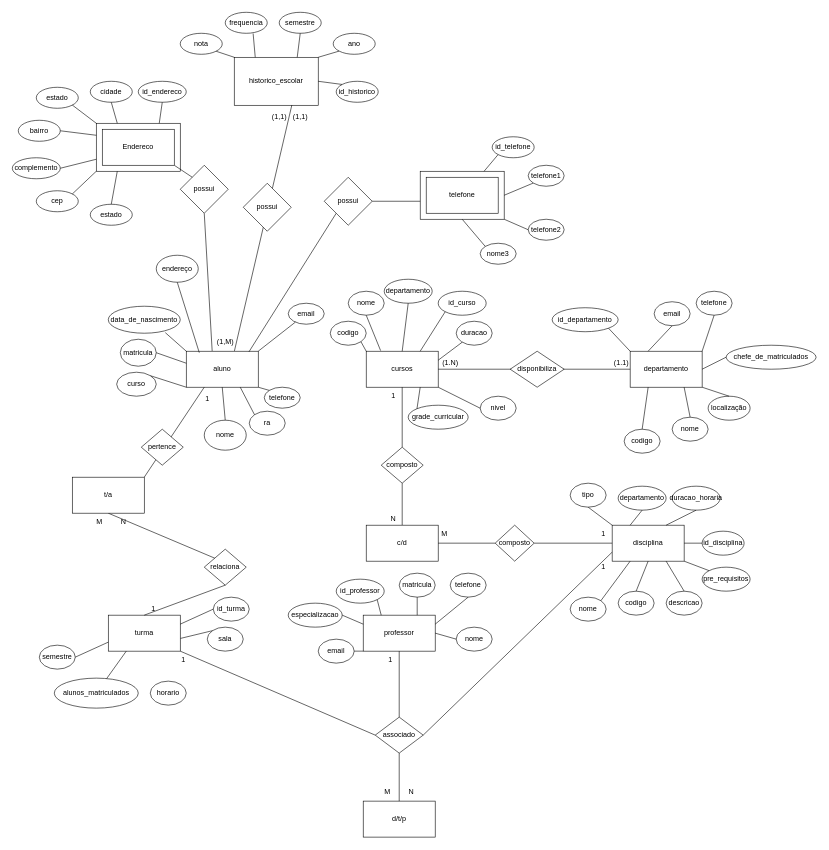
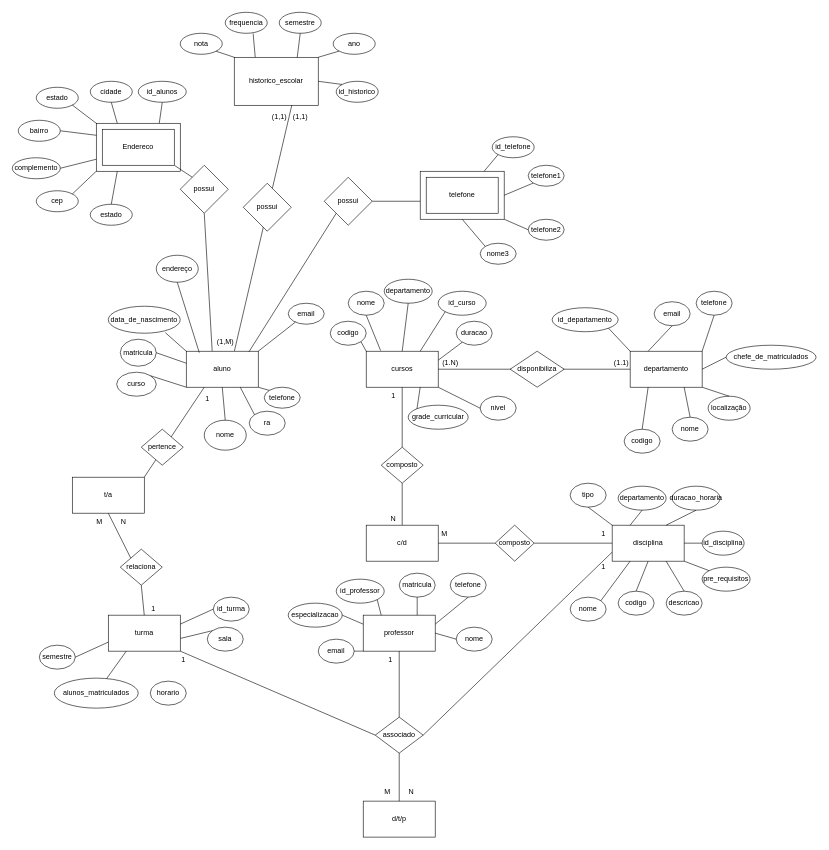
(162, 92) -> (162, 92)
(225, 567) -> (141, 567)
